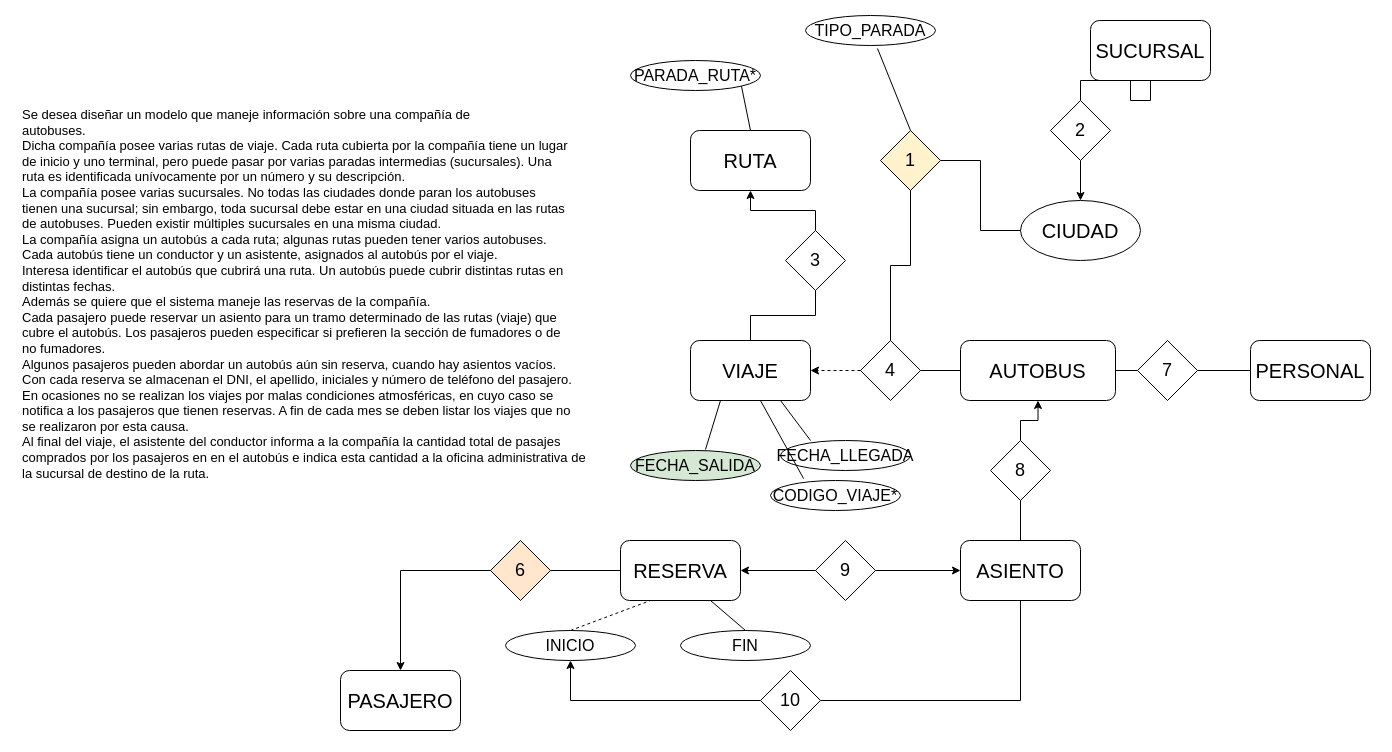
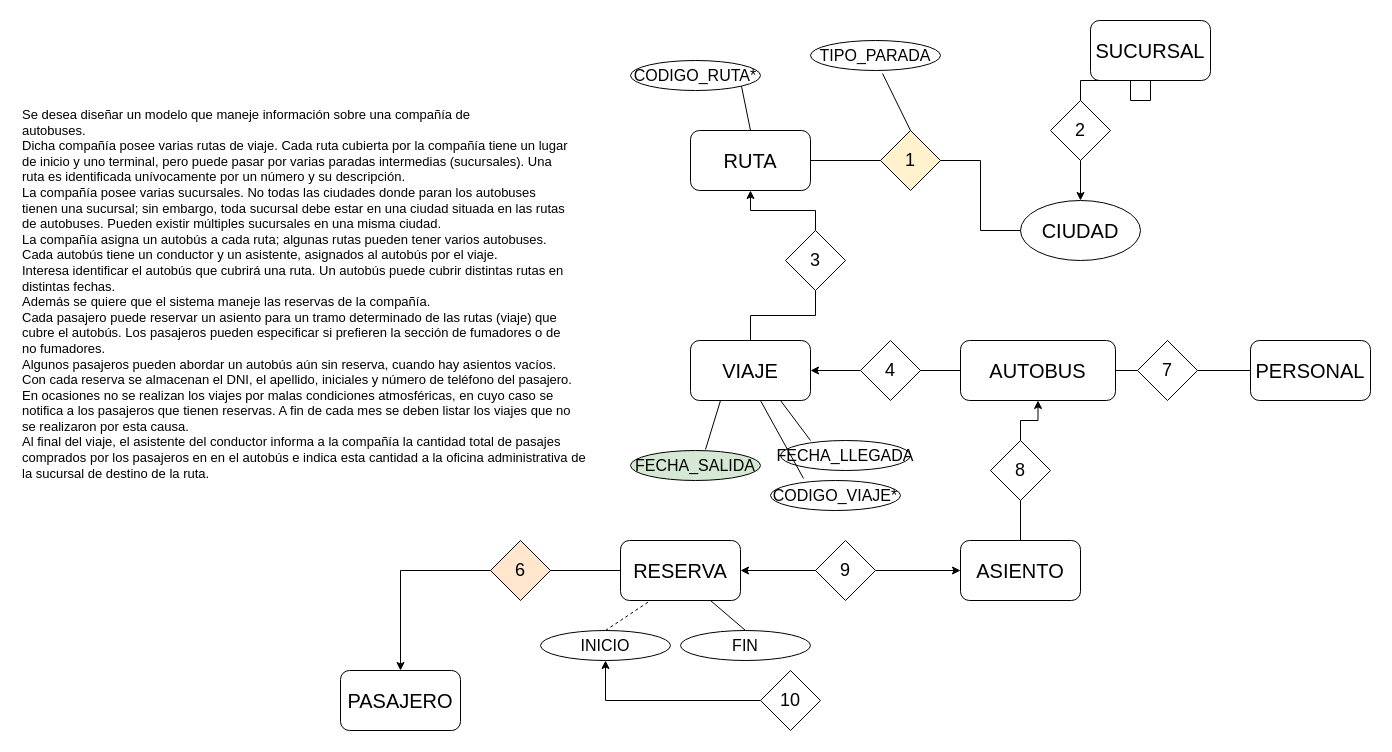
(871, 31) -> (876, 56)
(696, 76) -> (696, 76)
(901, 266) -> (846, 161)
(838, 371) -> (838, 371)
(571, 646) -> (606, 646)
(971, 701) -> none
